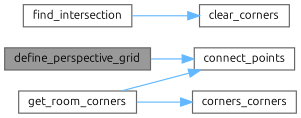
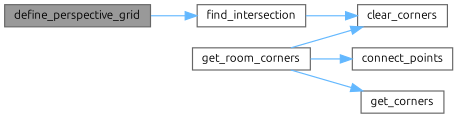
none -> (321, 39)
(167, 59) -> (168, 16)
(244, 102) -> (402, 102)
